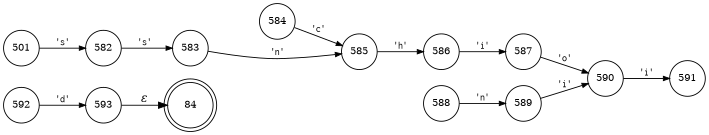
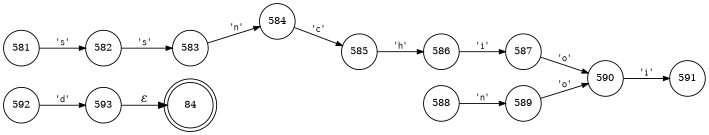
(21, 48) -> (21, 48)
(271, 59) -> (231, 36)
(564, 85) -> (564, 85)
